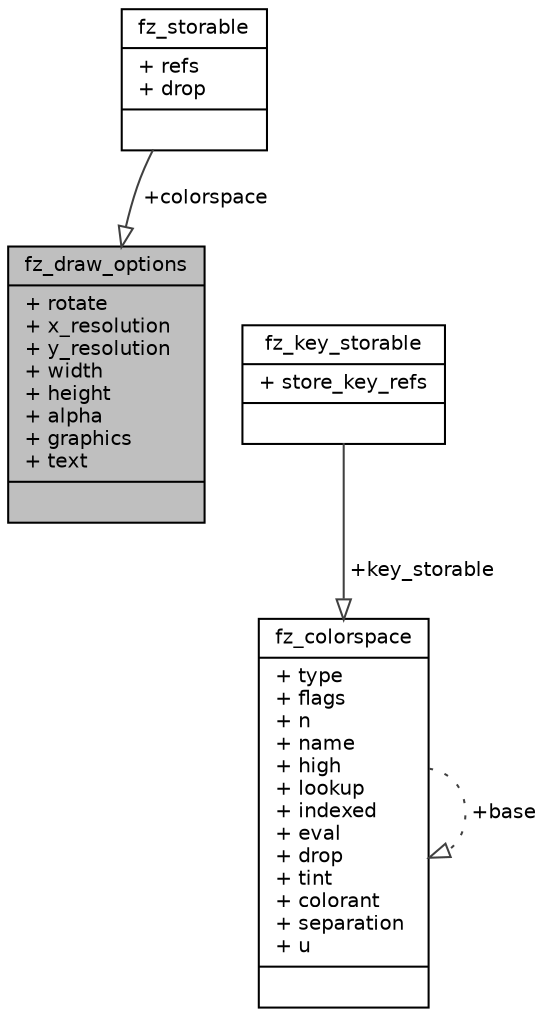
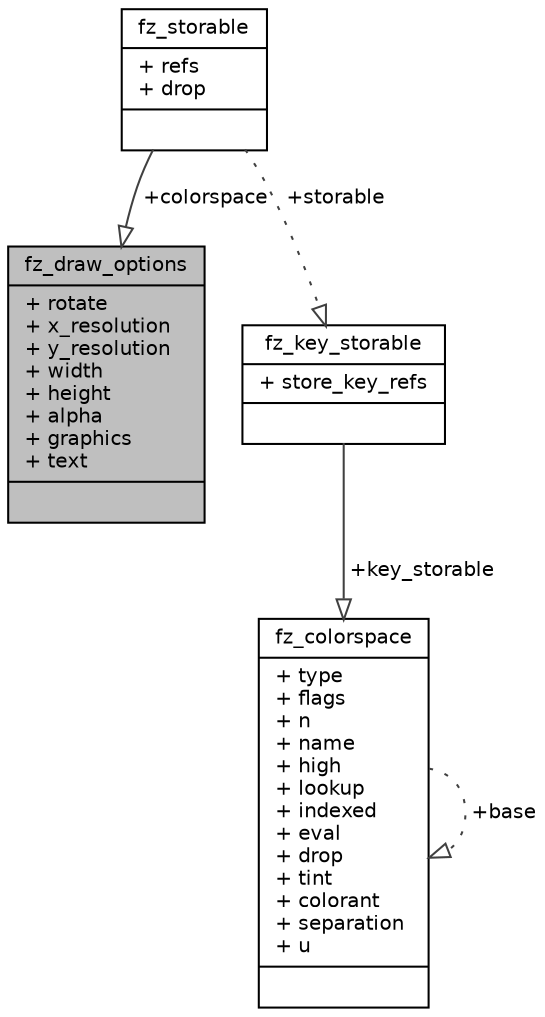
none -> (287, 226)
